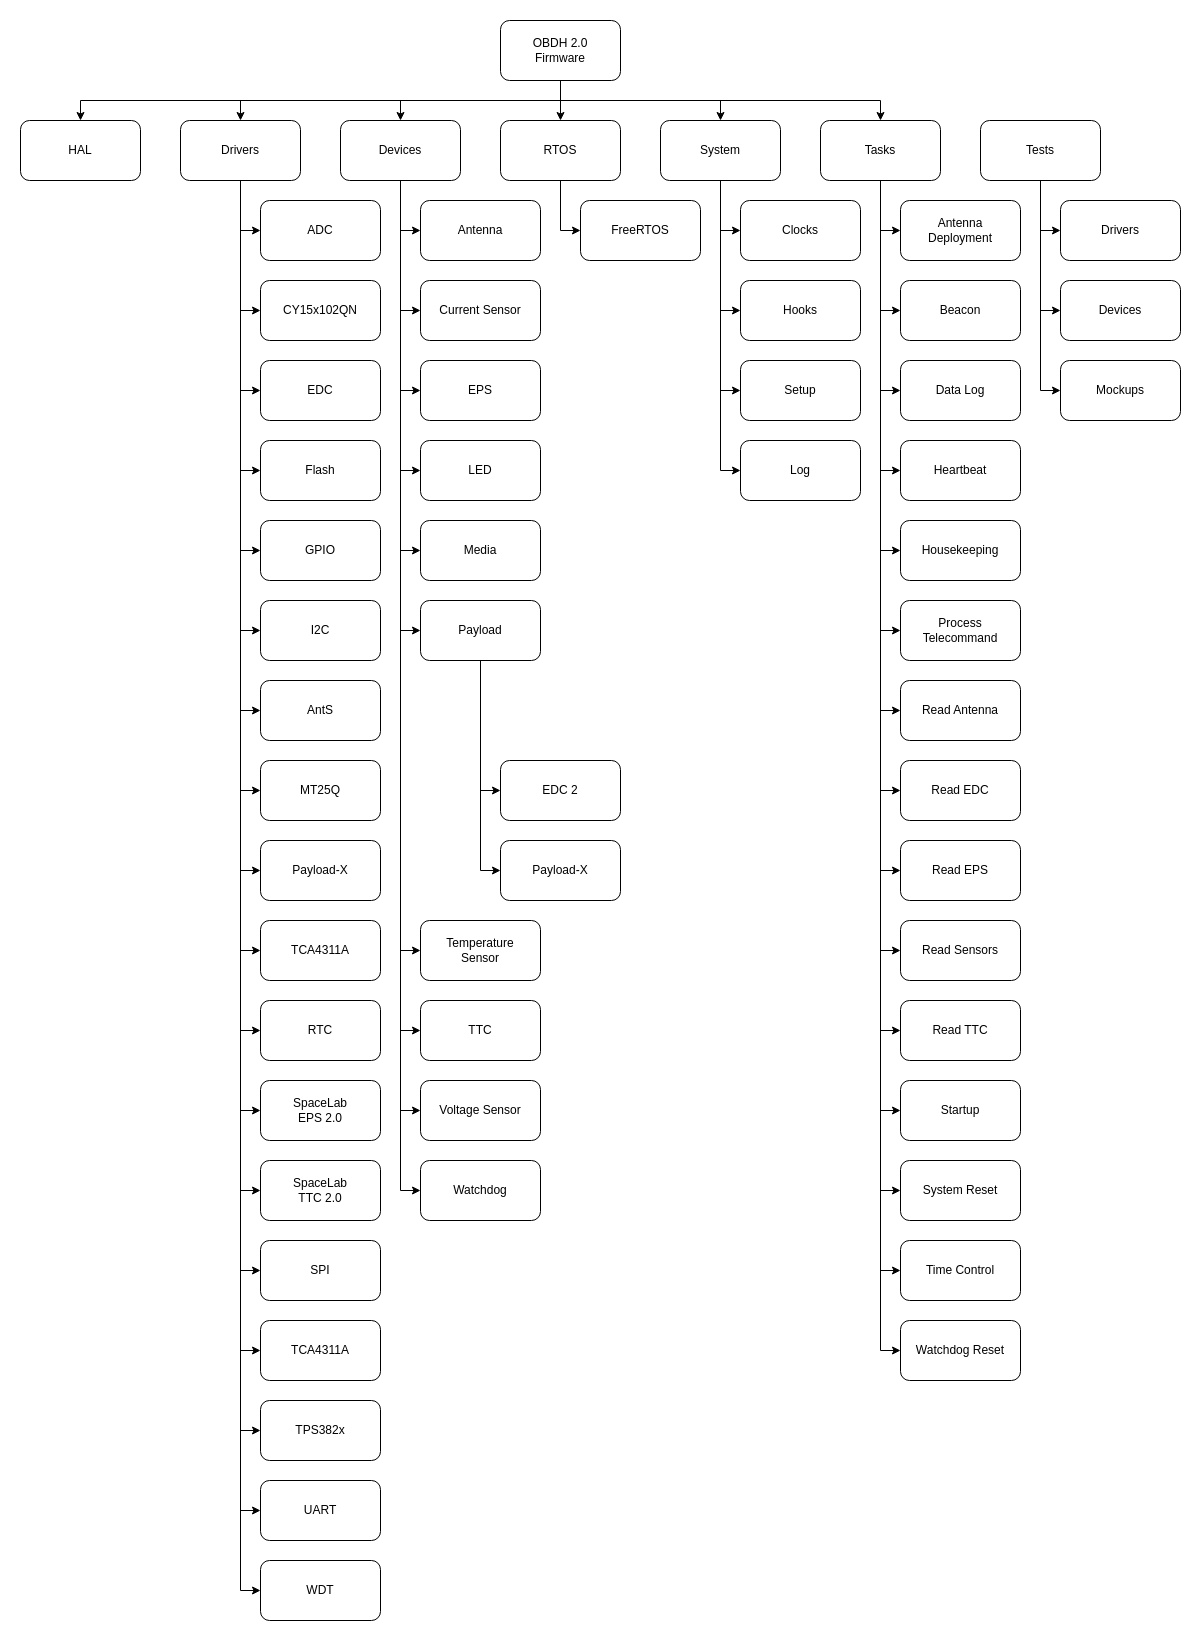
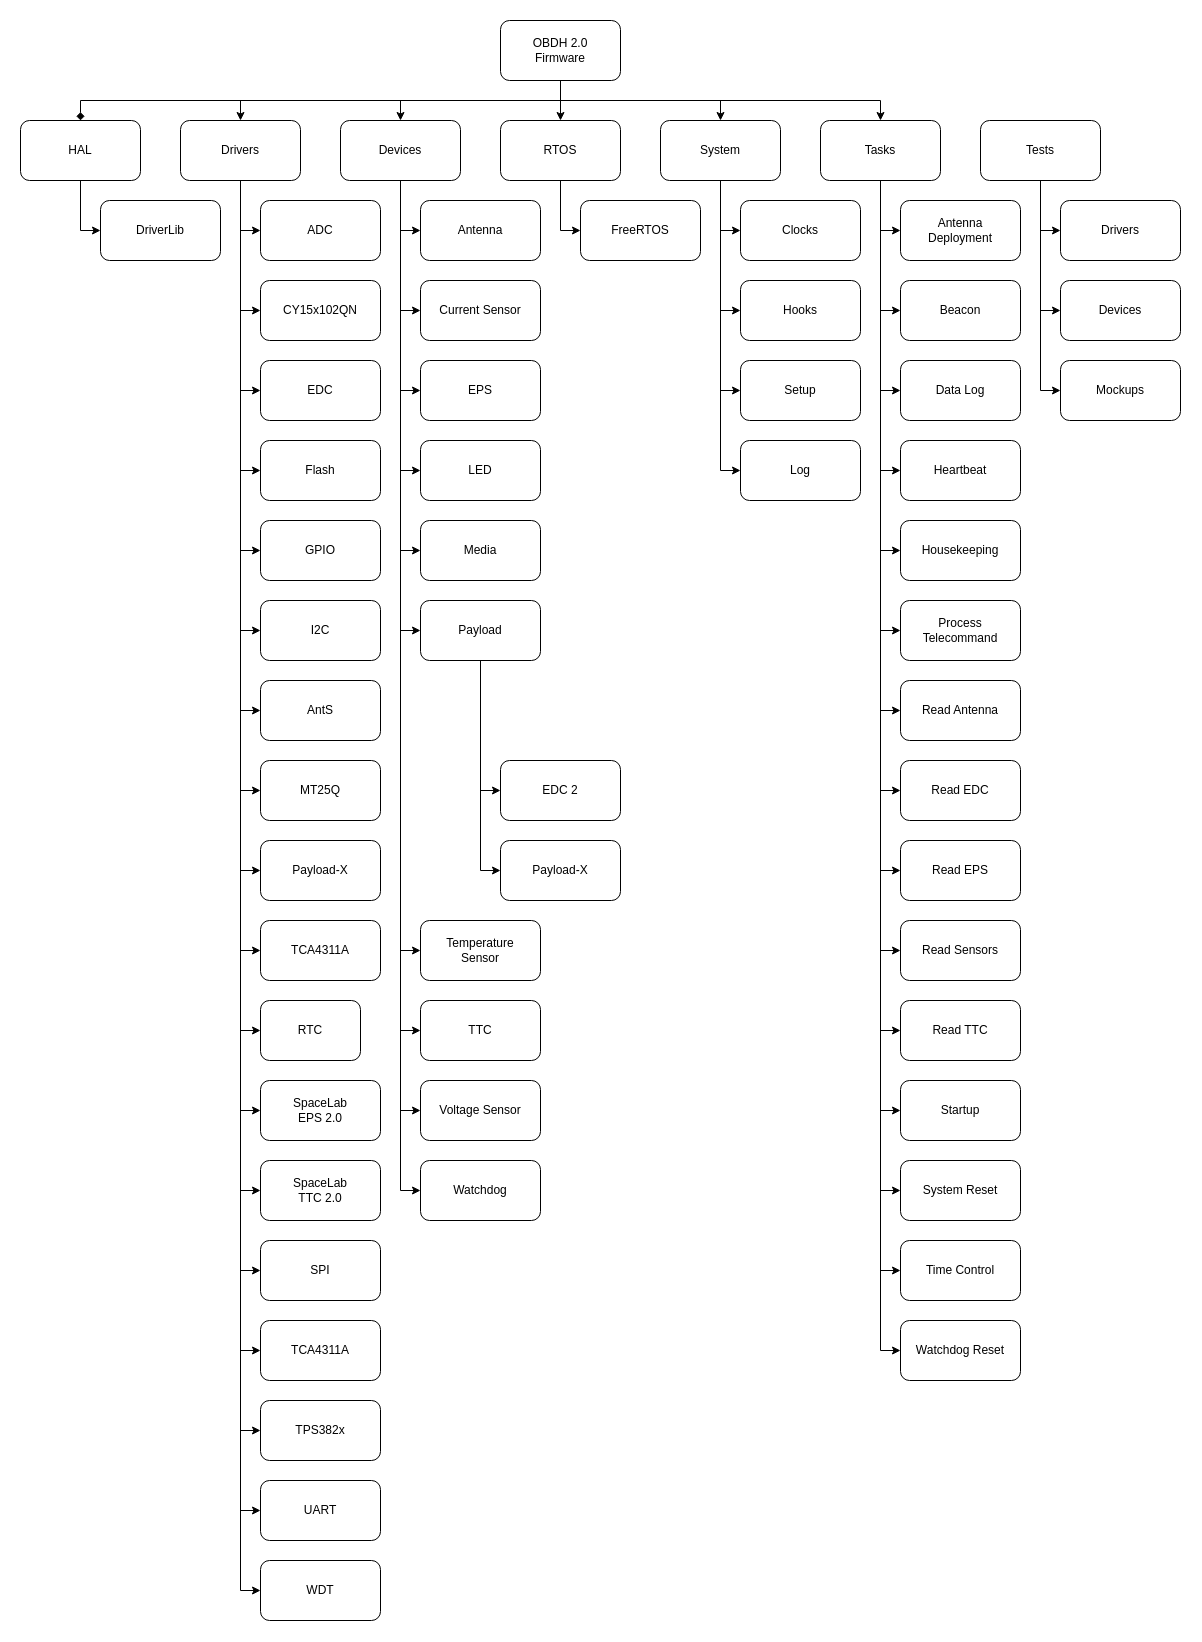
(81, 112) -> (81, 112)
none -> (81, 212)
none -> (161, 231)
(321, 1031) -> (311, 1031)
